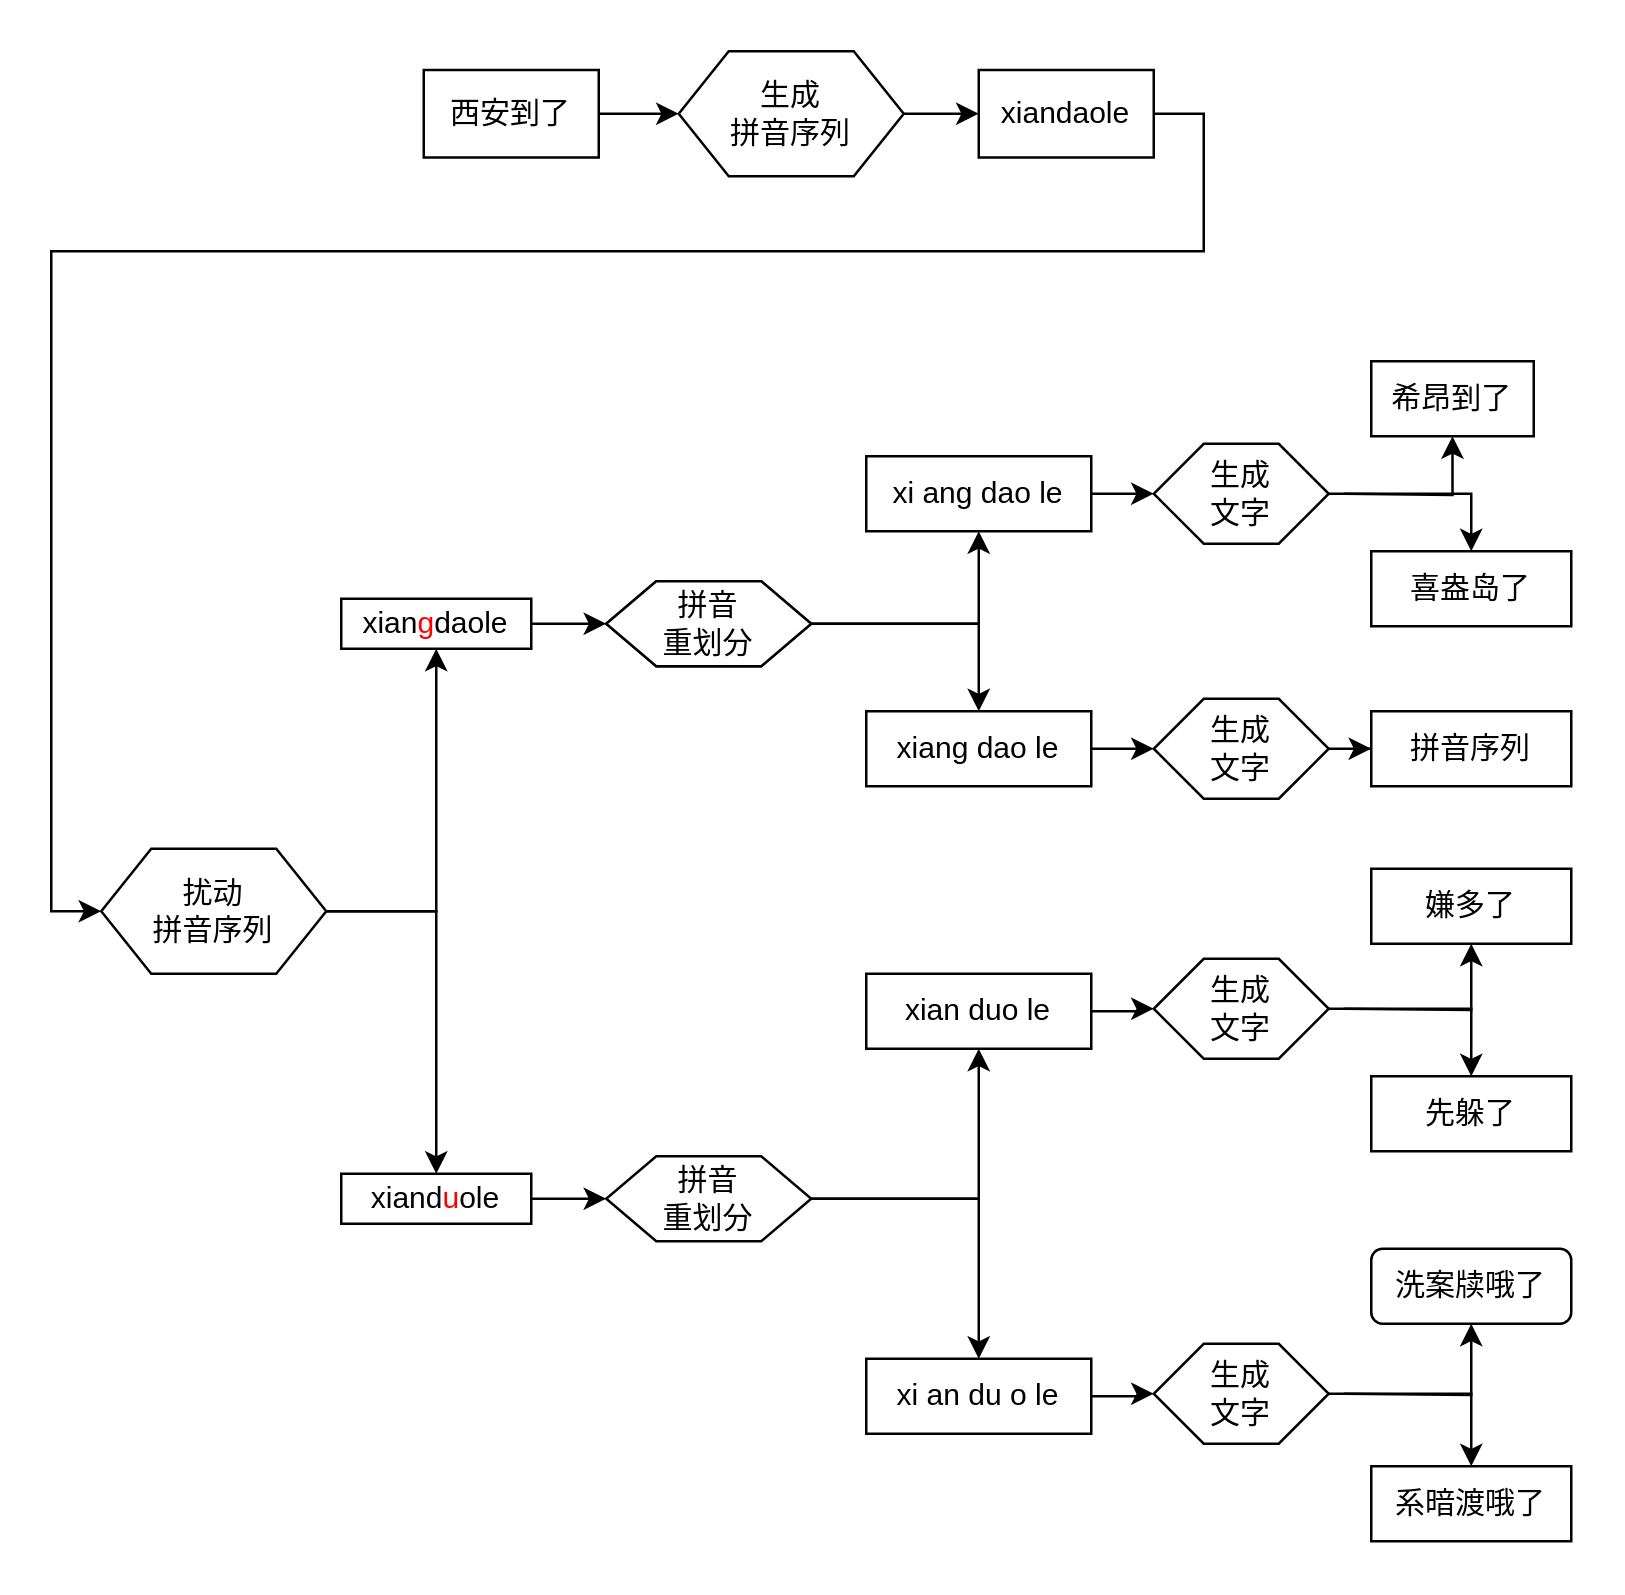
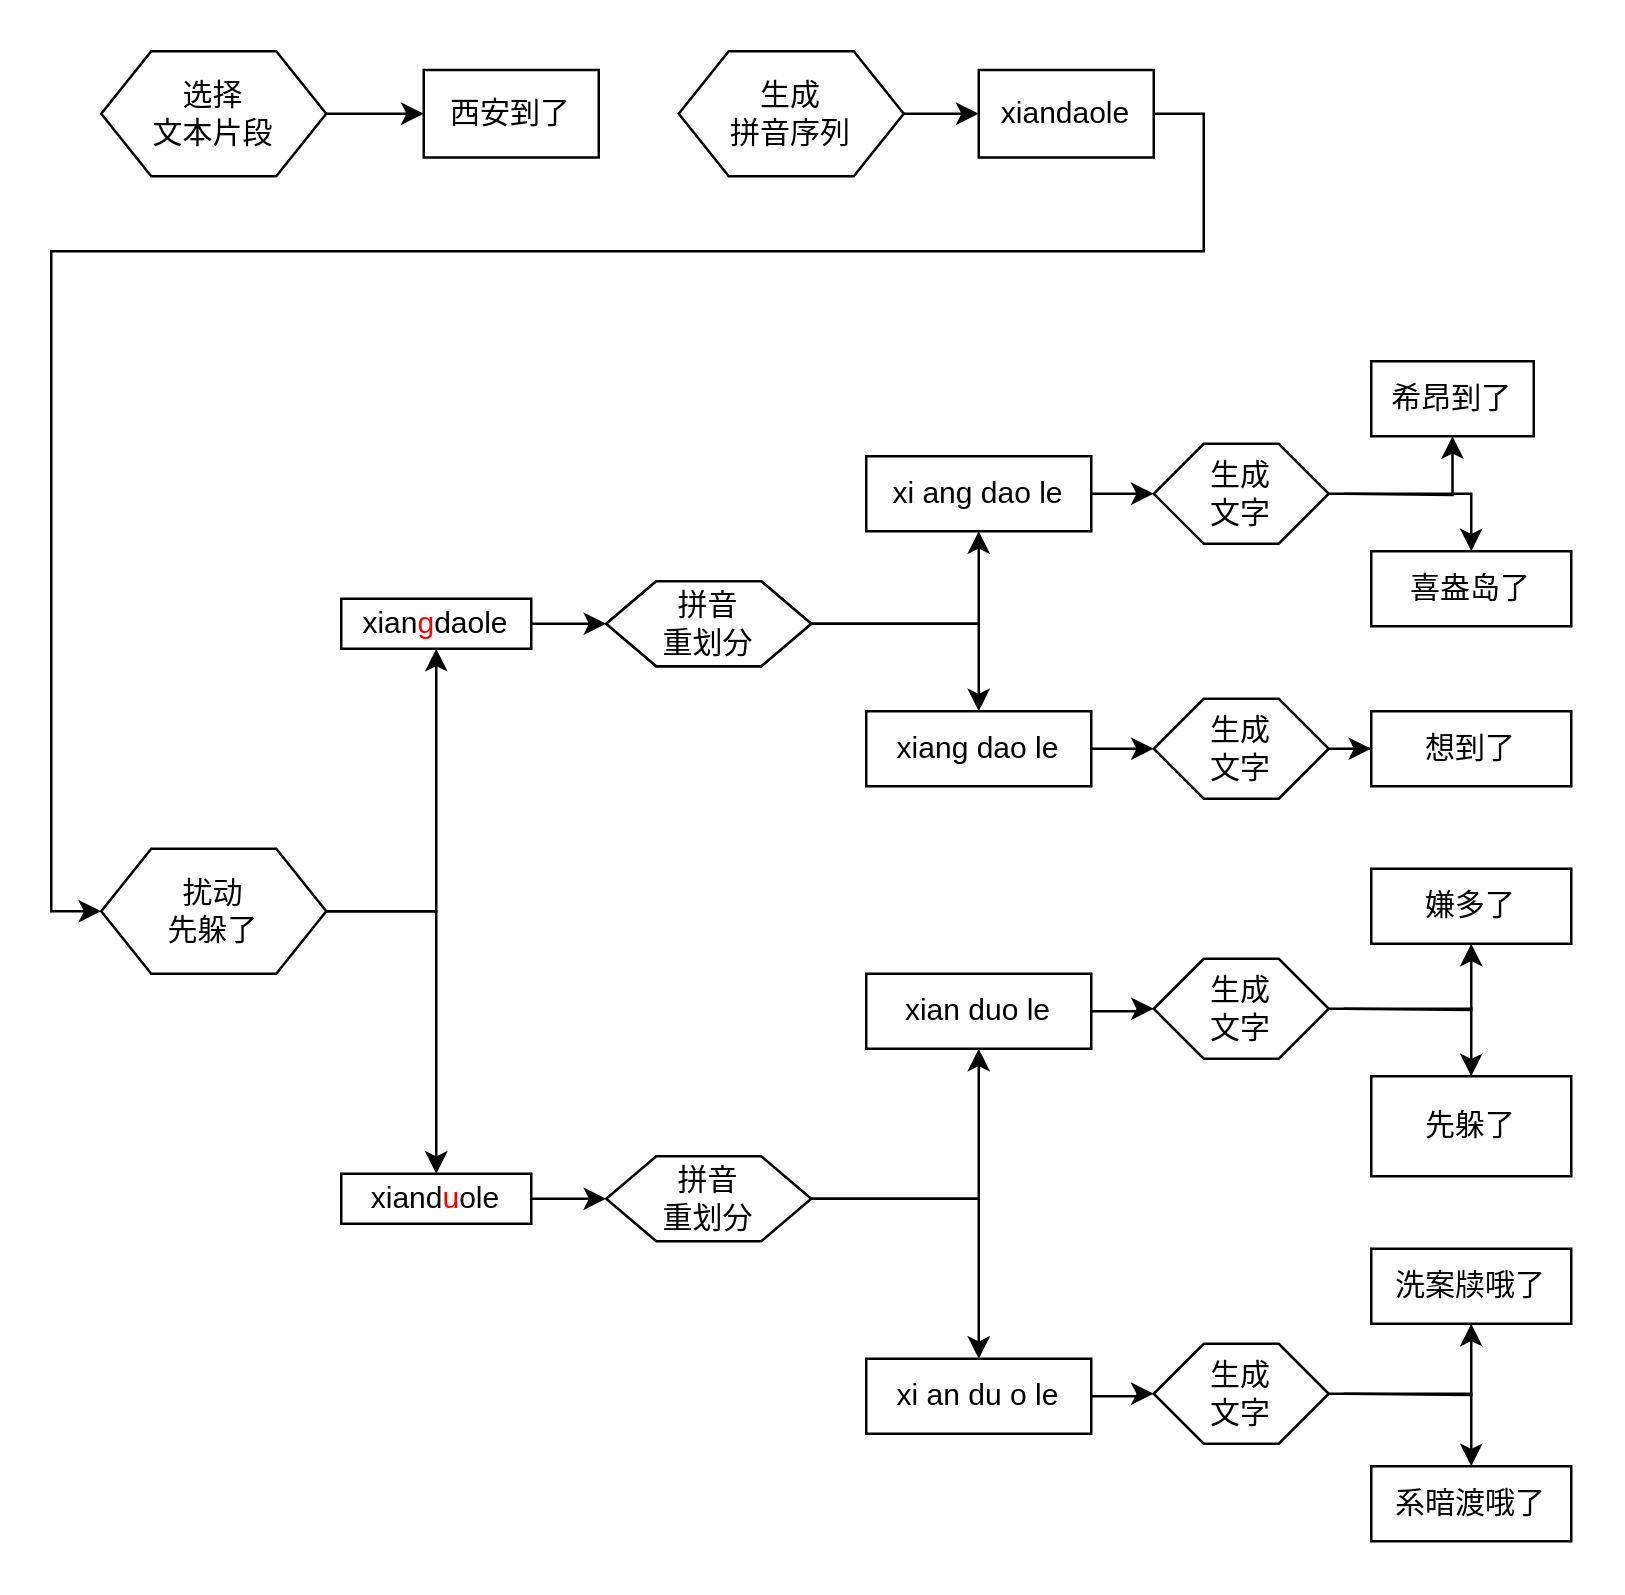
none -> (214, 114)
none -> (367, 114)
(631, 114) -> none
(1471, 749) -> (1471, 749)
(214, 911) -> (214, 911)
(1471, 1114) -> (1471, 1126)
(1471, 1286) -> (1471, 1286)
